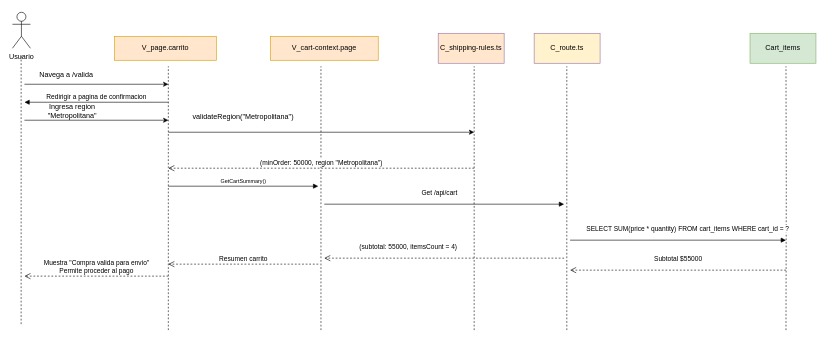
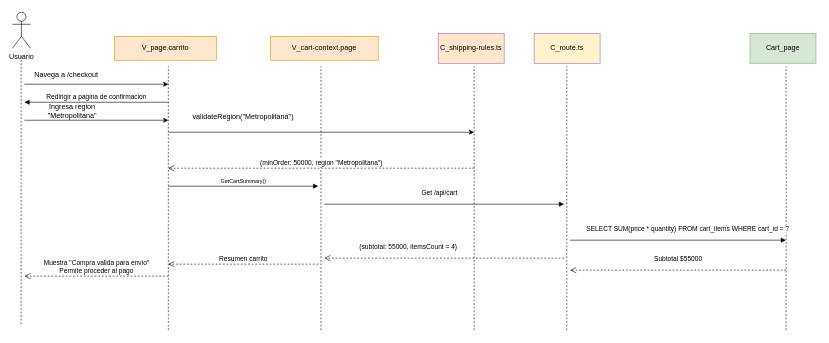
(783, 48) -> (783, 48)
(66, 75) -> (66, 75)
